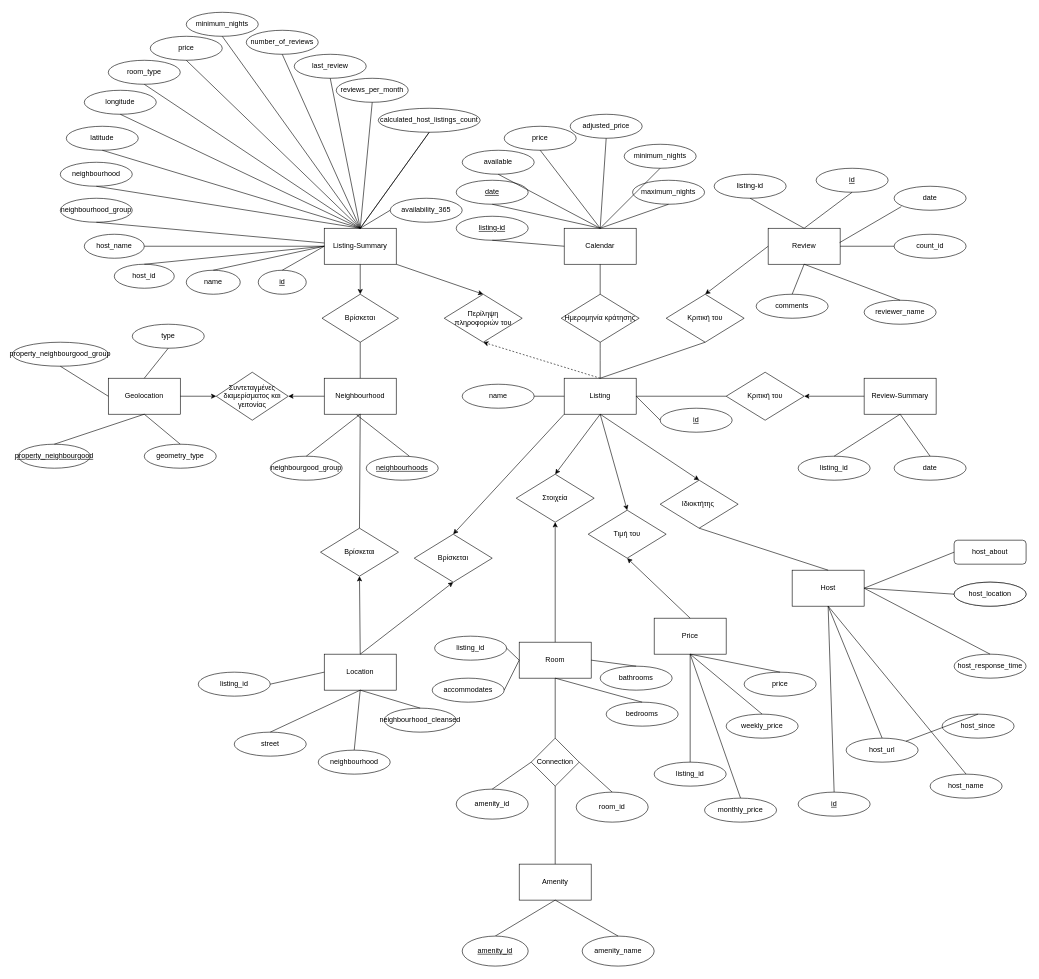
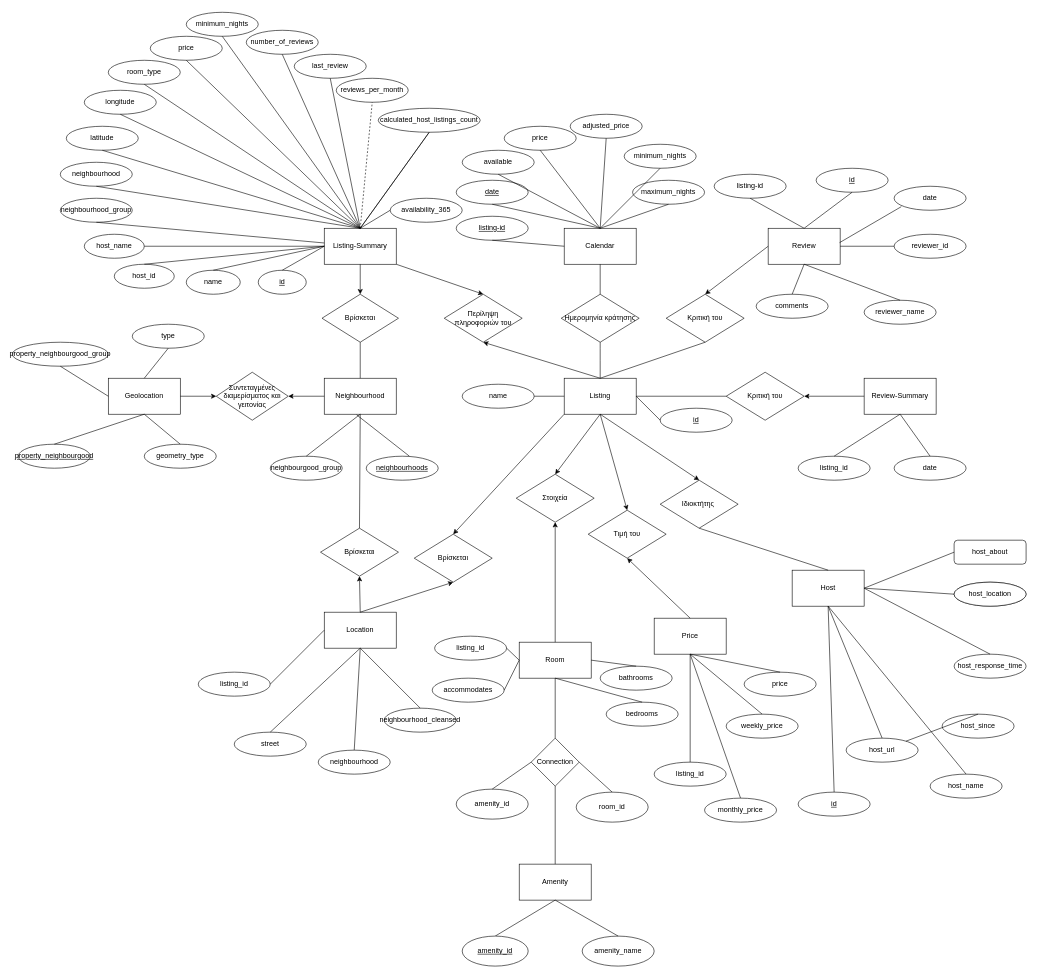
(366, 163) -> (366, 163)
(930, 246) -> (930, 246)
(543, 361) -> (543, 361)
(360, 672) -> (360, 630)
